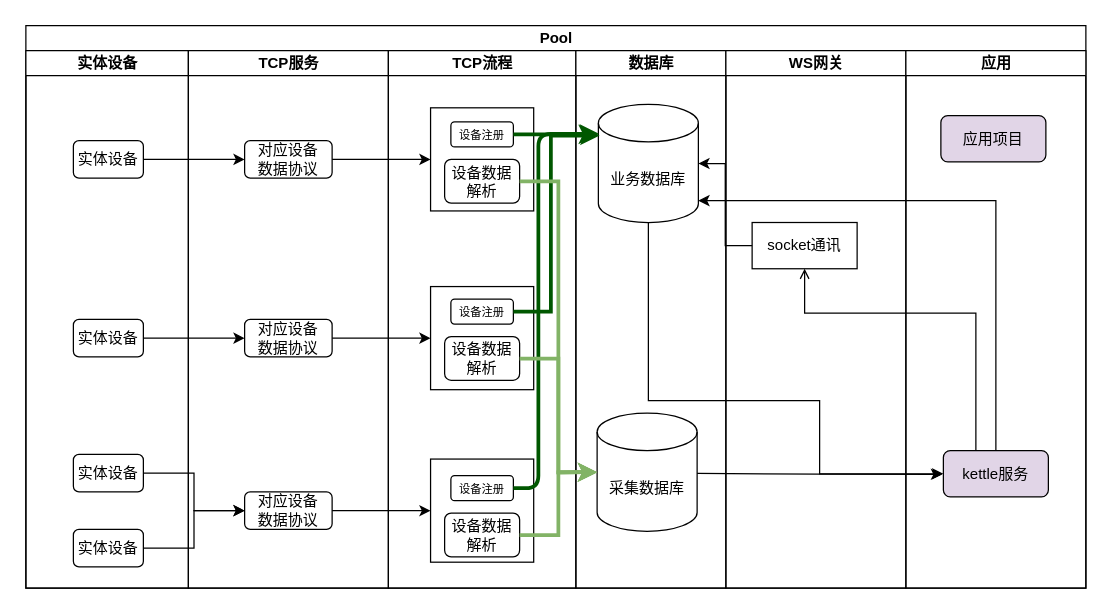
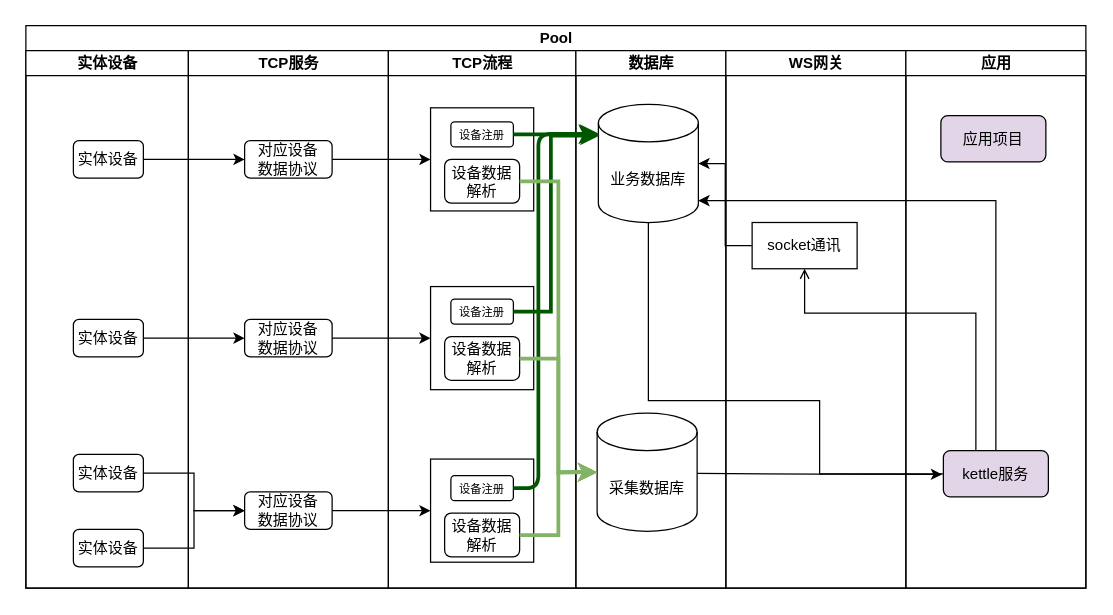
(935, 474) -> (939, 474)
